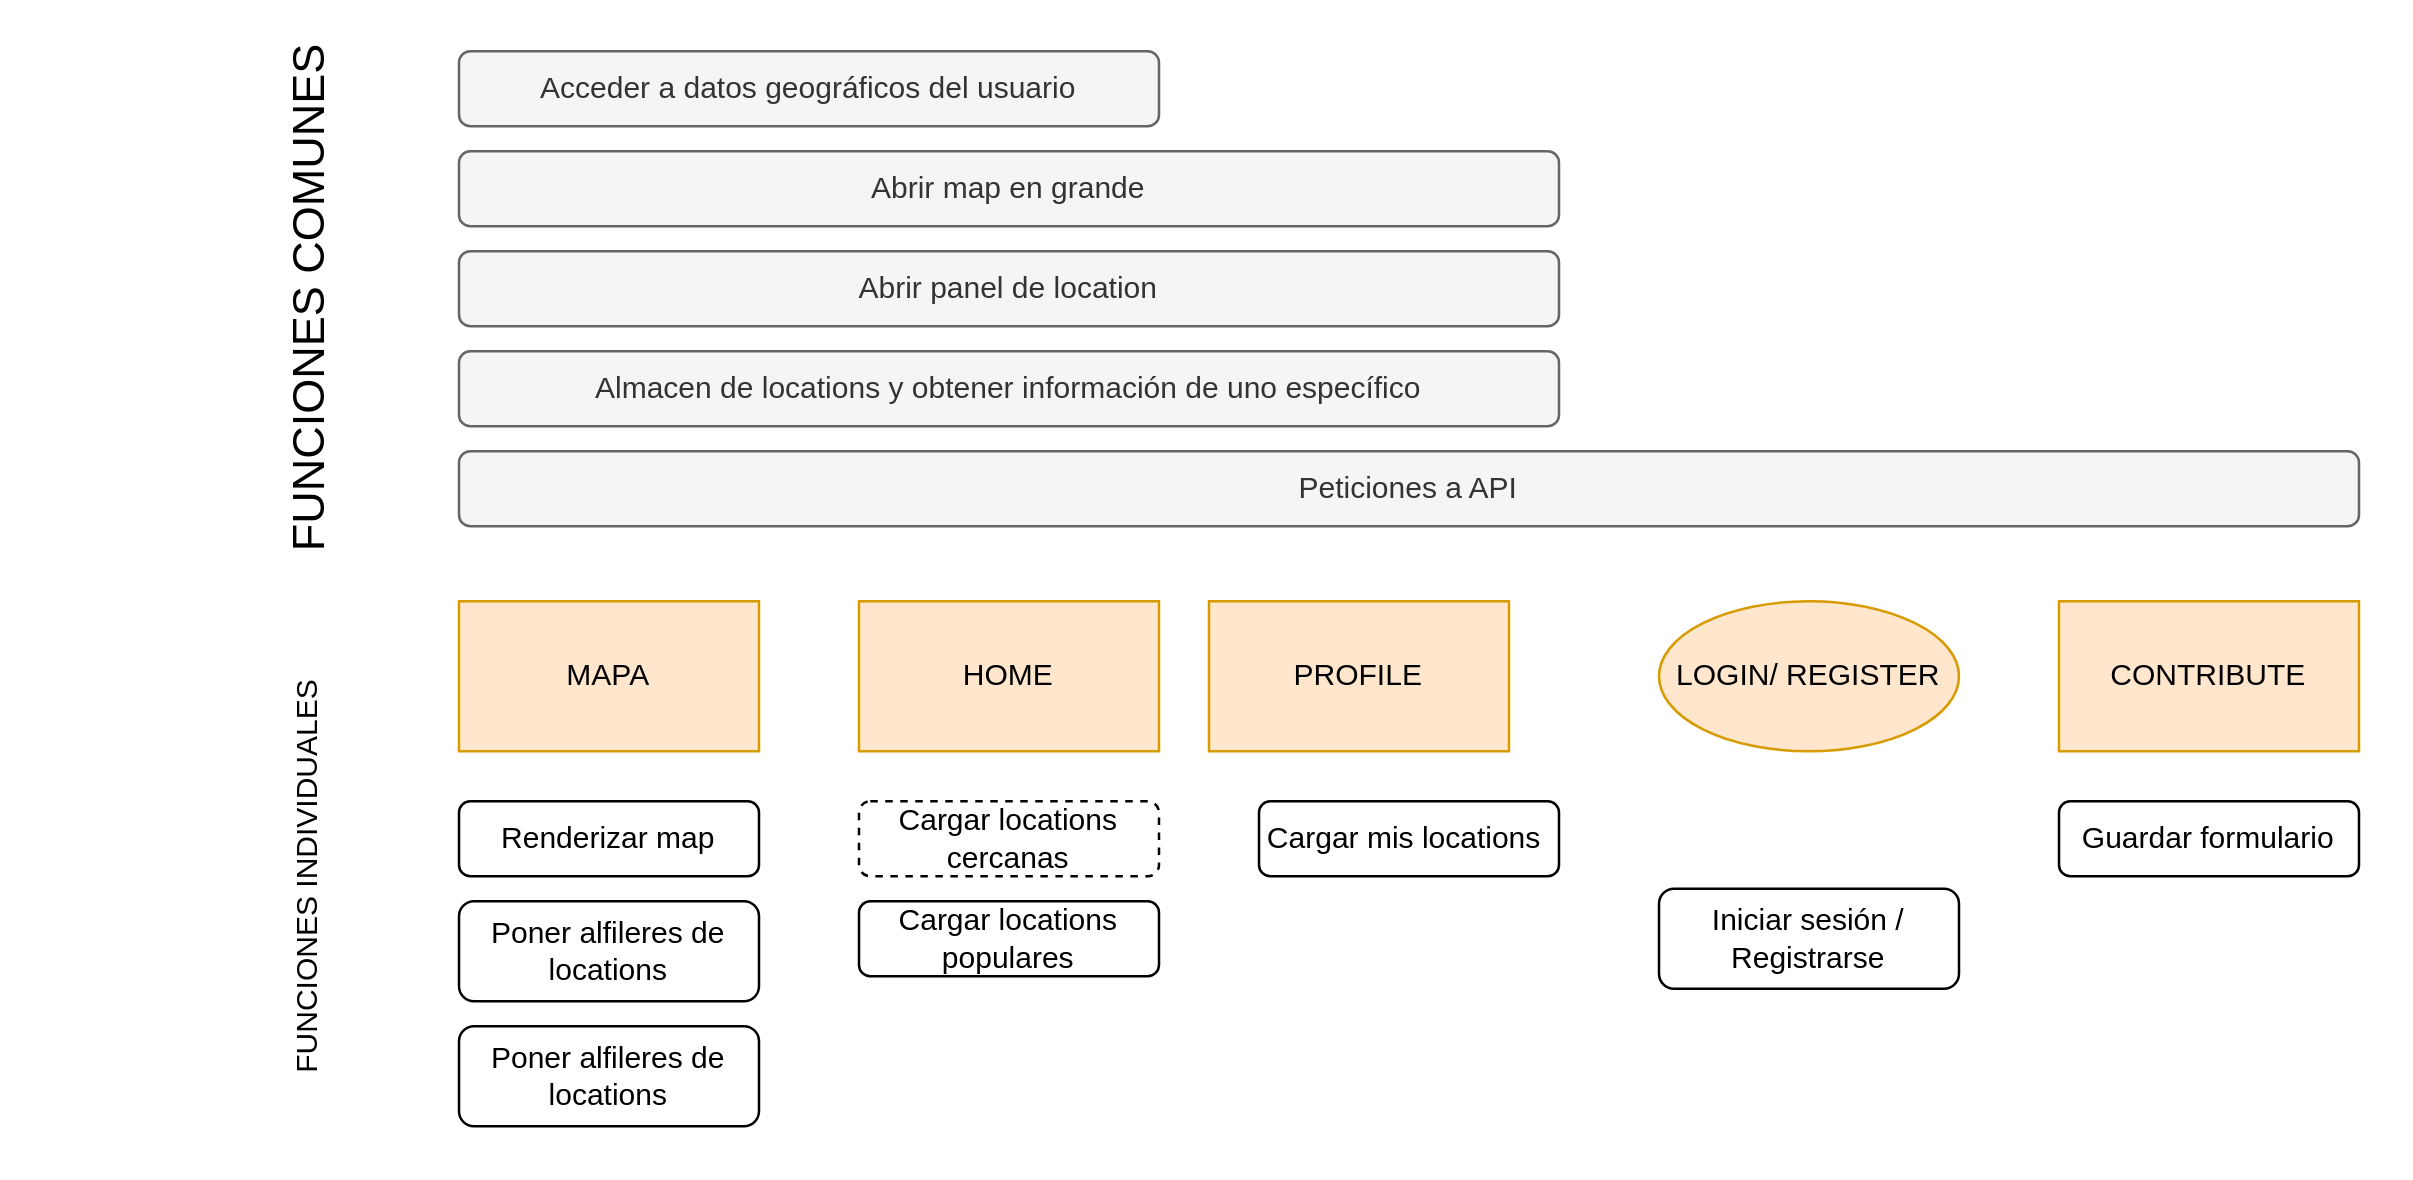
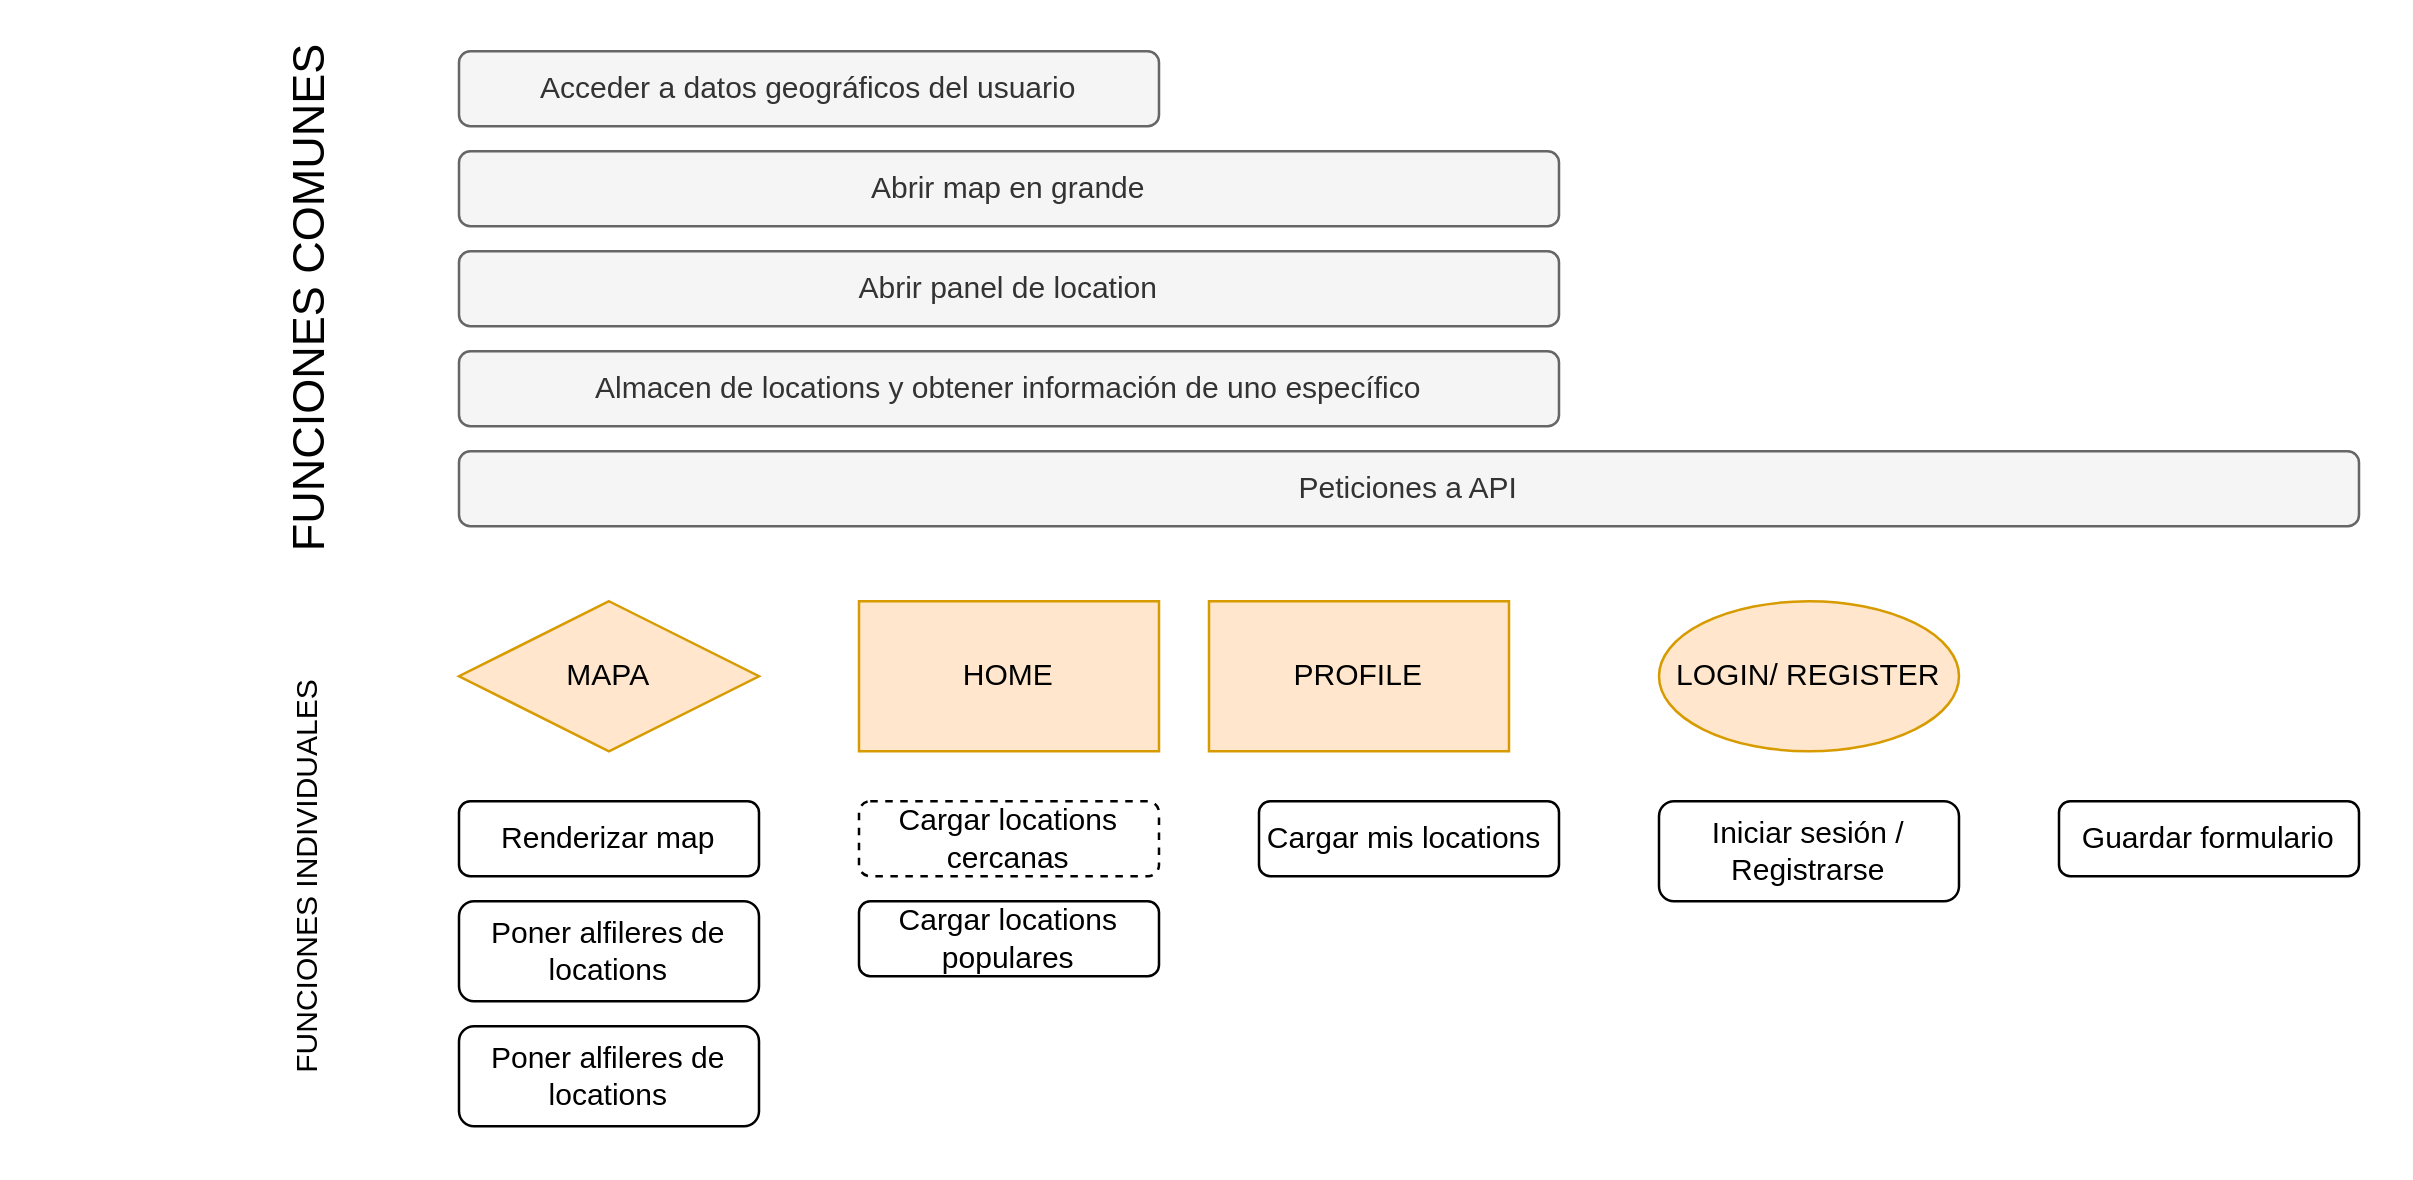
(609, 676) -> (609, 676)
(2209, 676) -> none
(1809, 939) -> (1809, 851)
